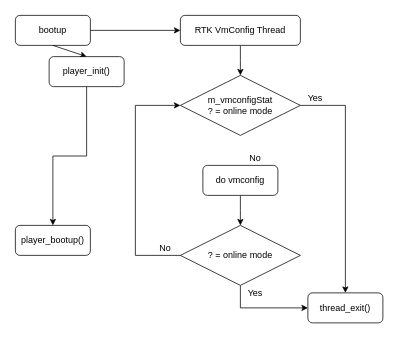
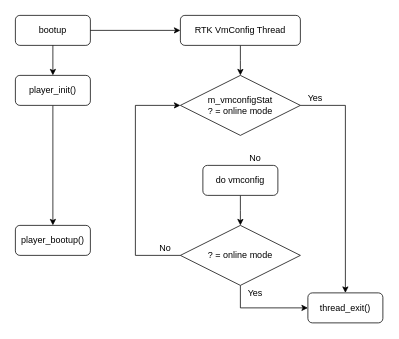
(87, 72) -> (53, 90)
